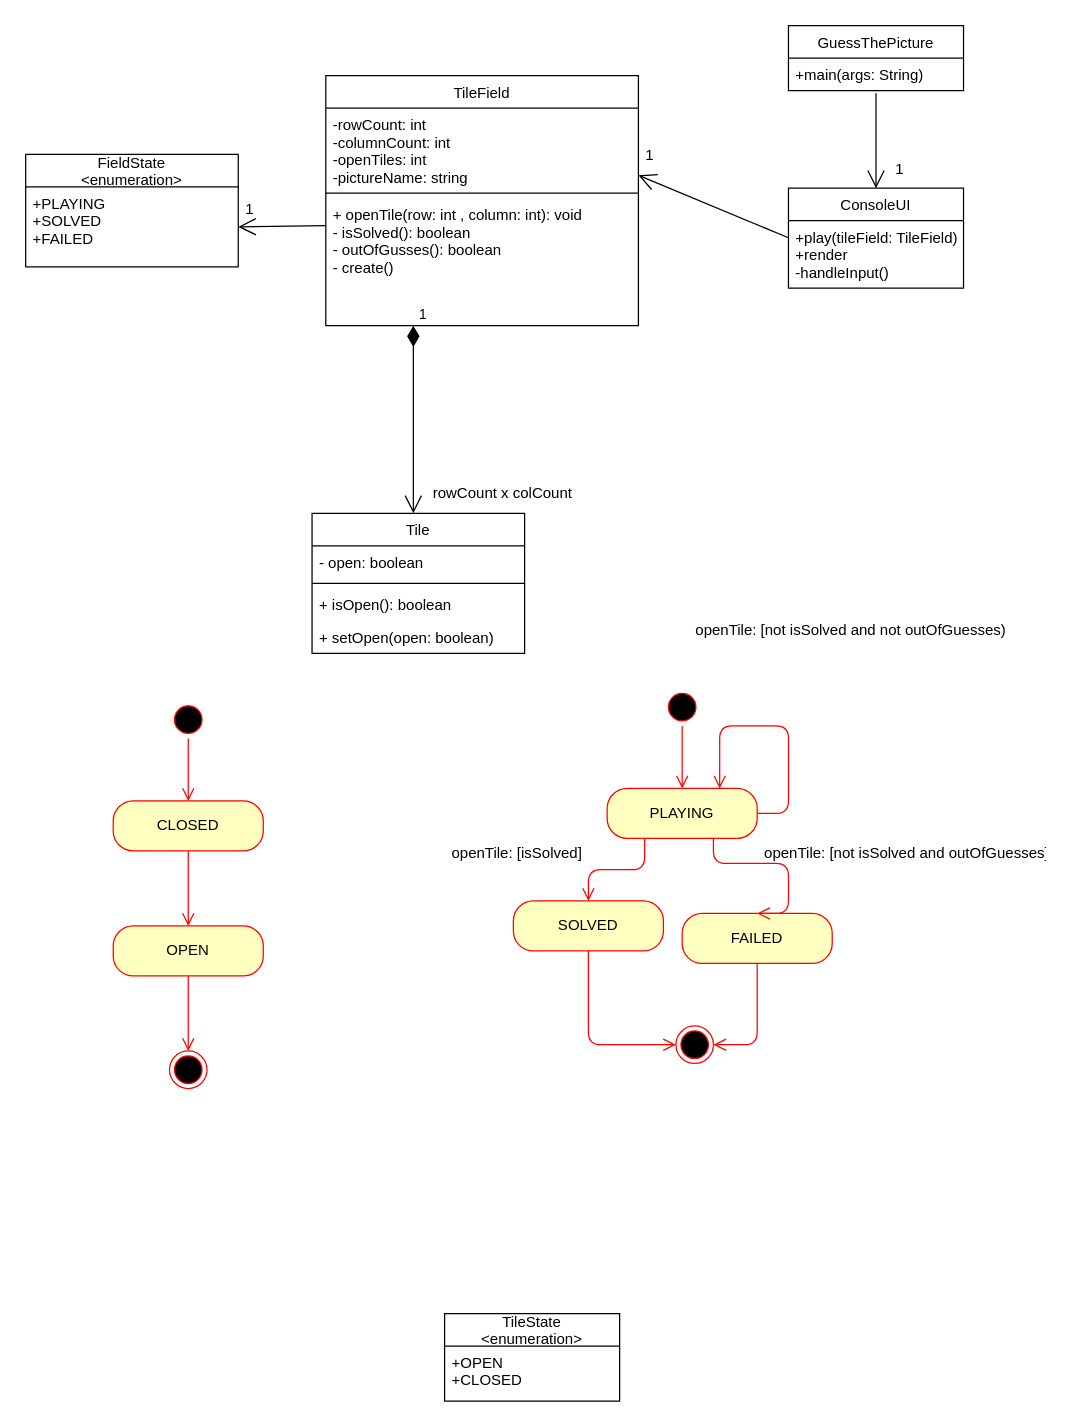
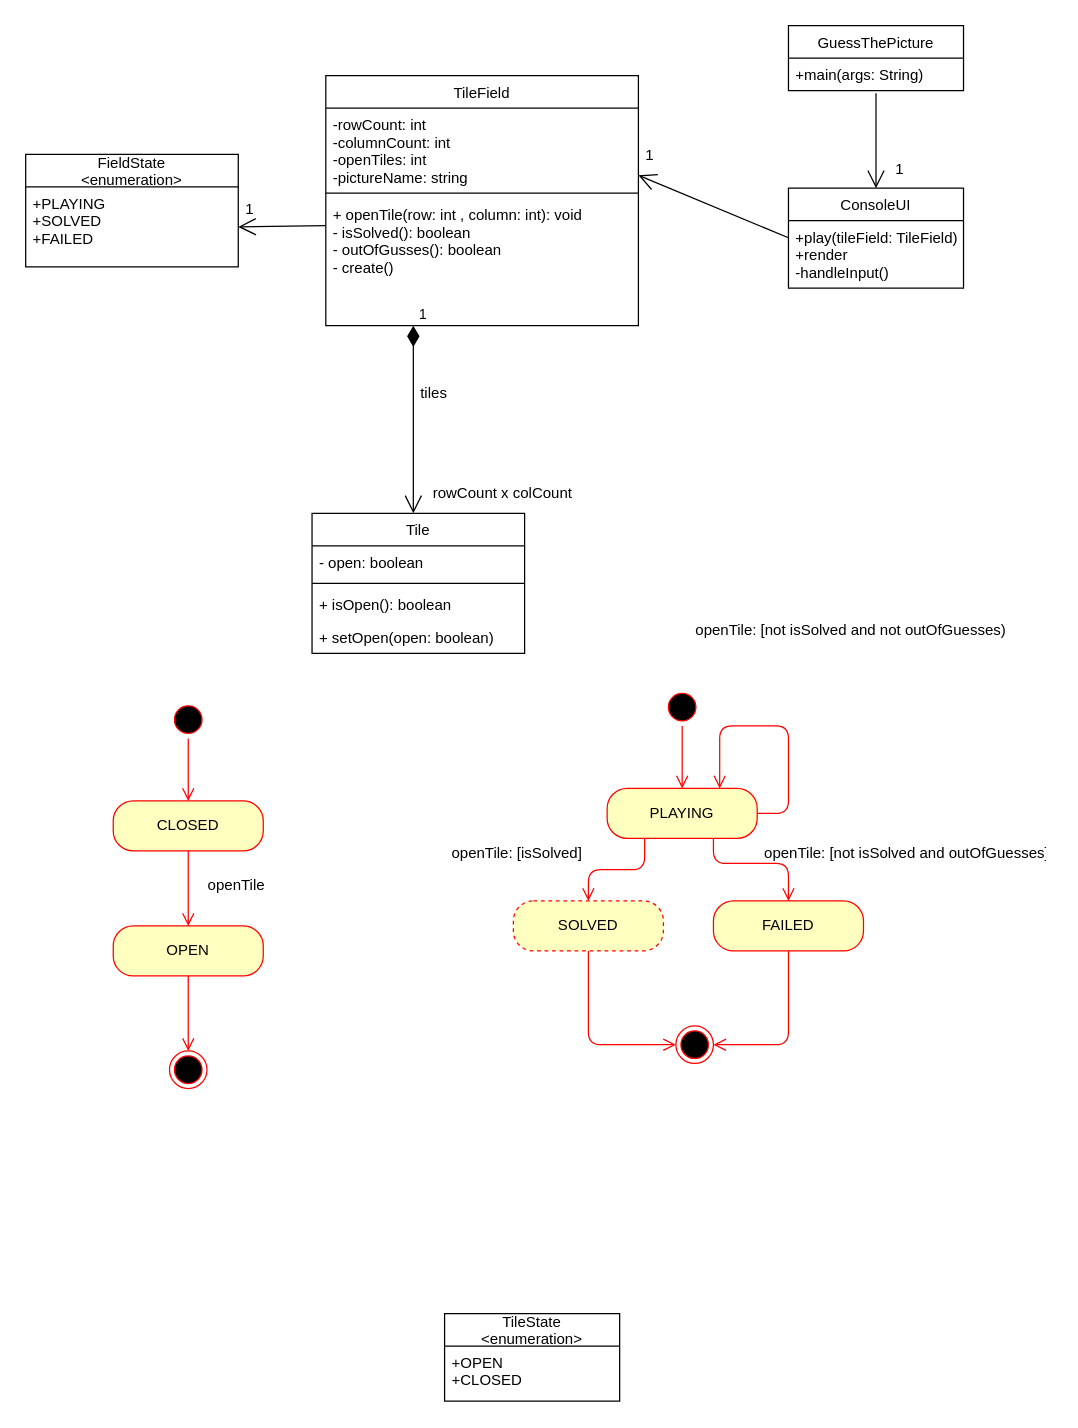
none -> (476, 392)
none -> (263, 884)
(588, 926) -> (588, 926)
(757, 938) -> (788, 926)
